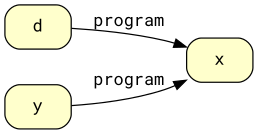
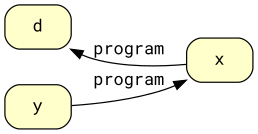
(123, 33) -> (133, 65)
